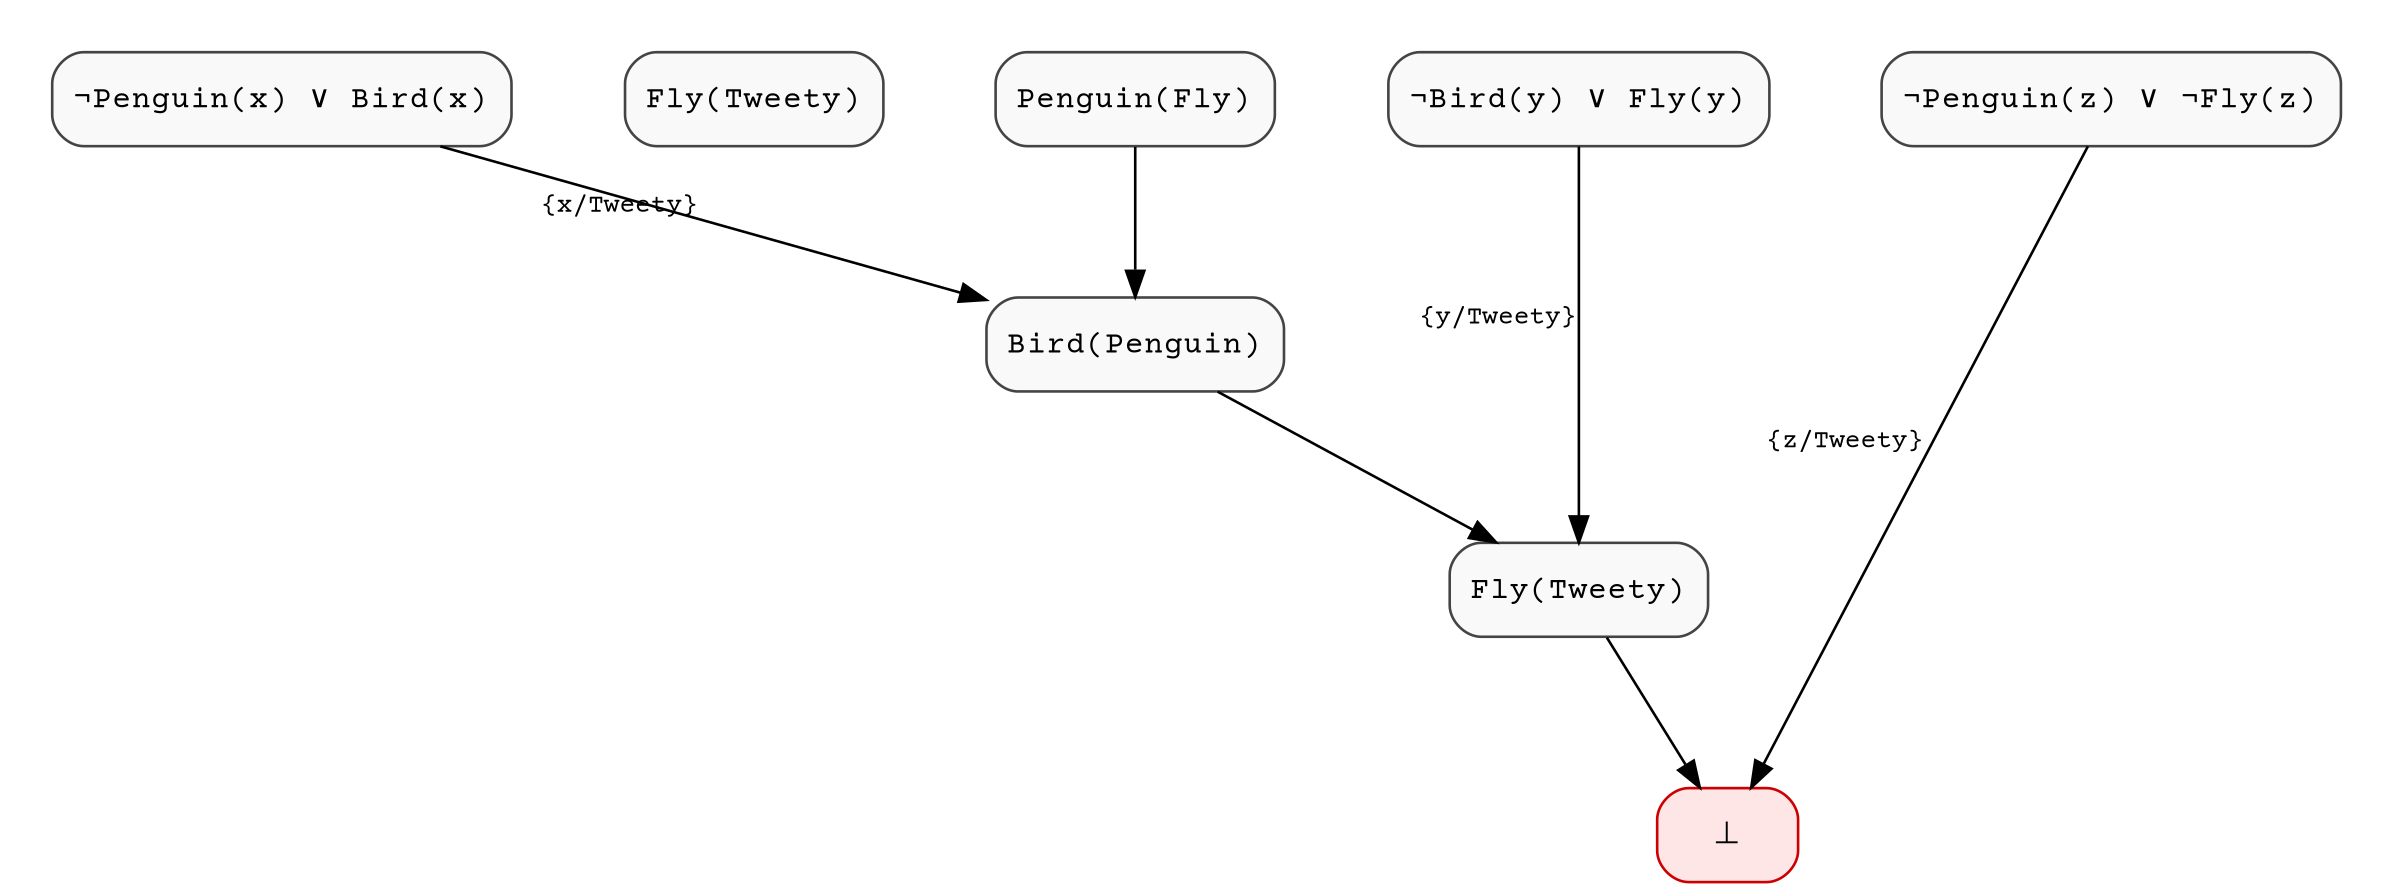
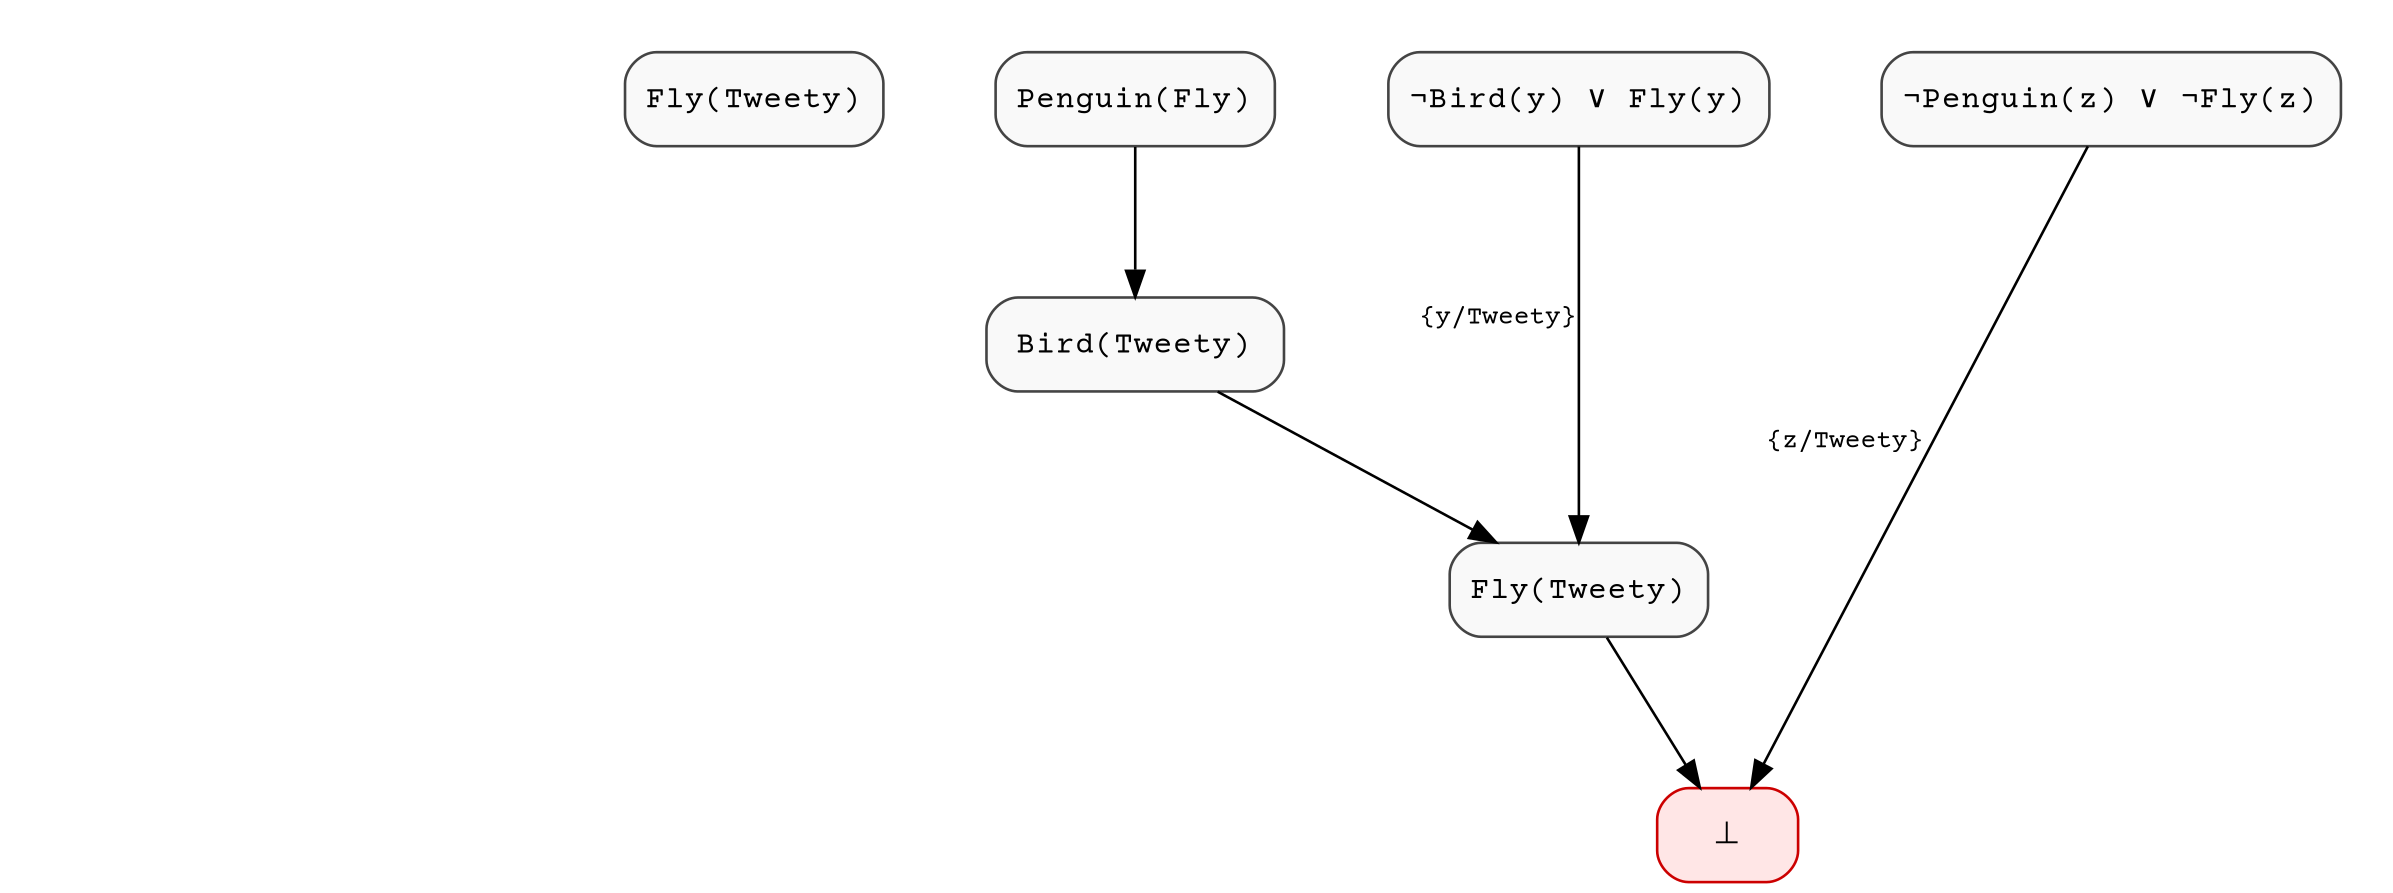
(282, 99) -> none
(1135, 344) -> (1135, 344)
